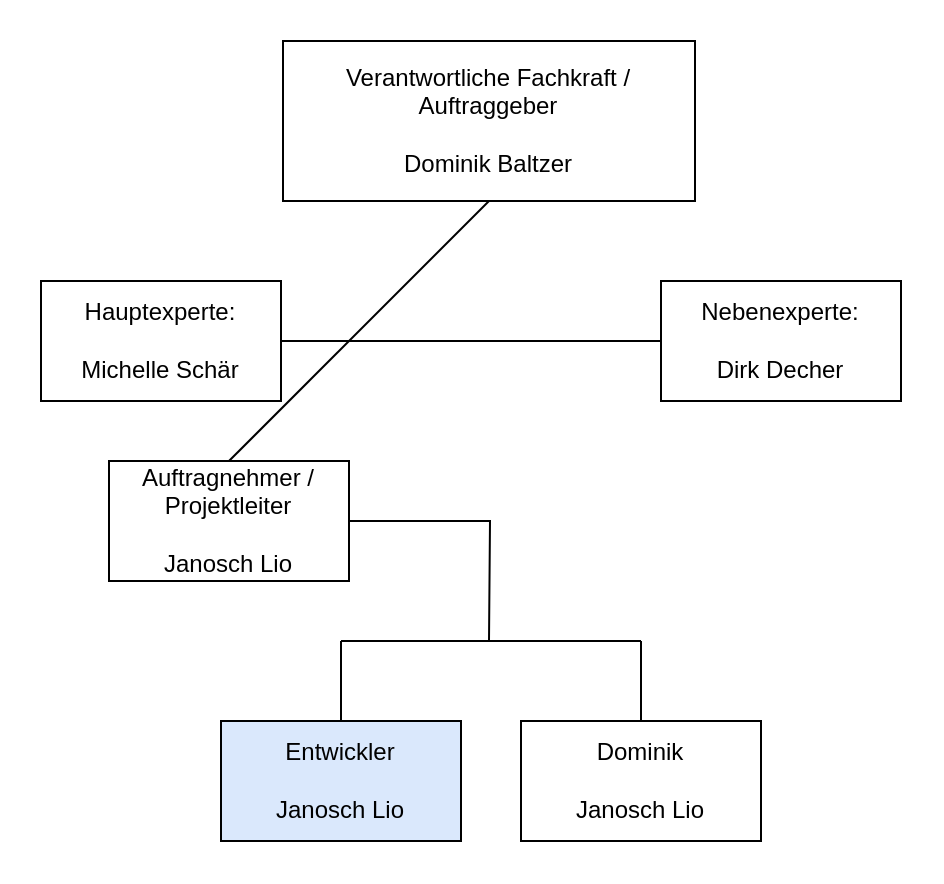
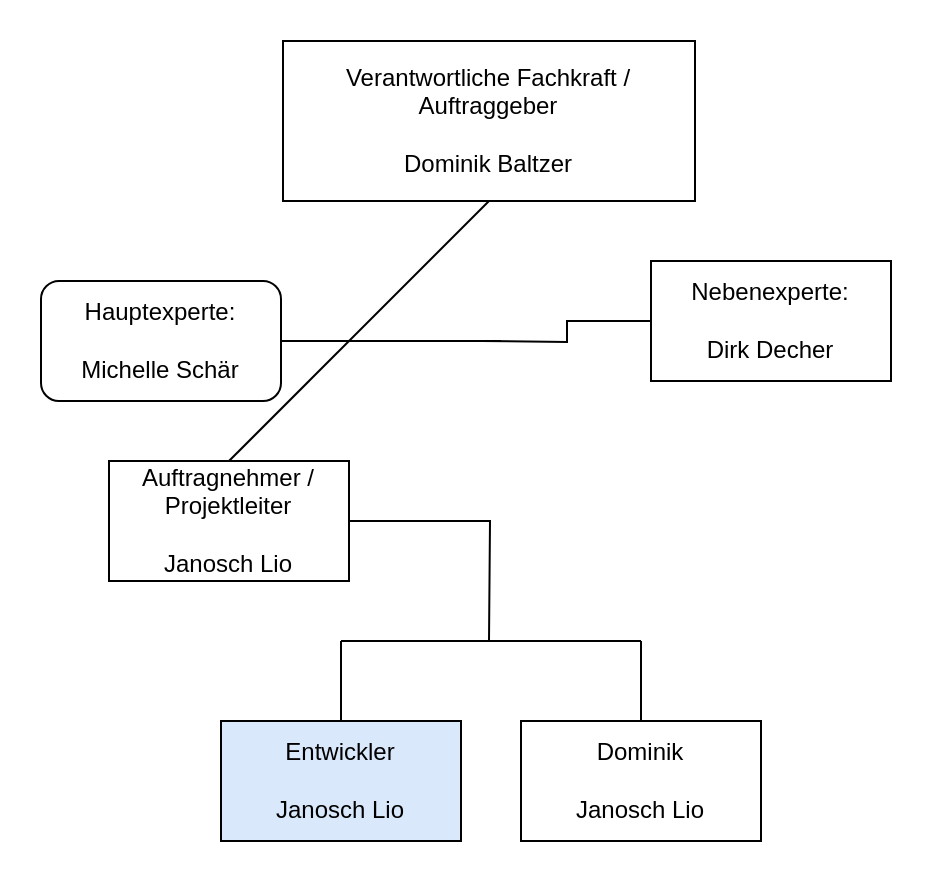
(161, 341) -> (161, 341)
(781, 341) -> (771, 321)
